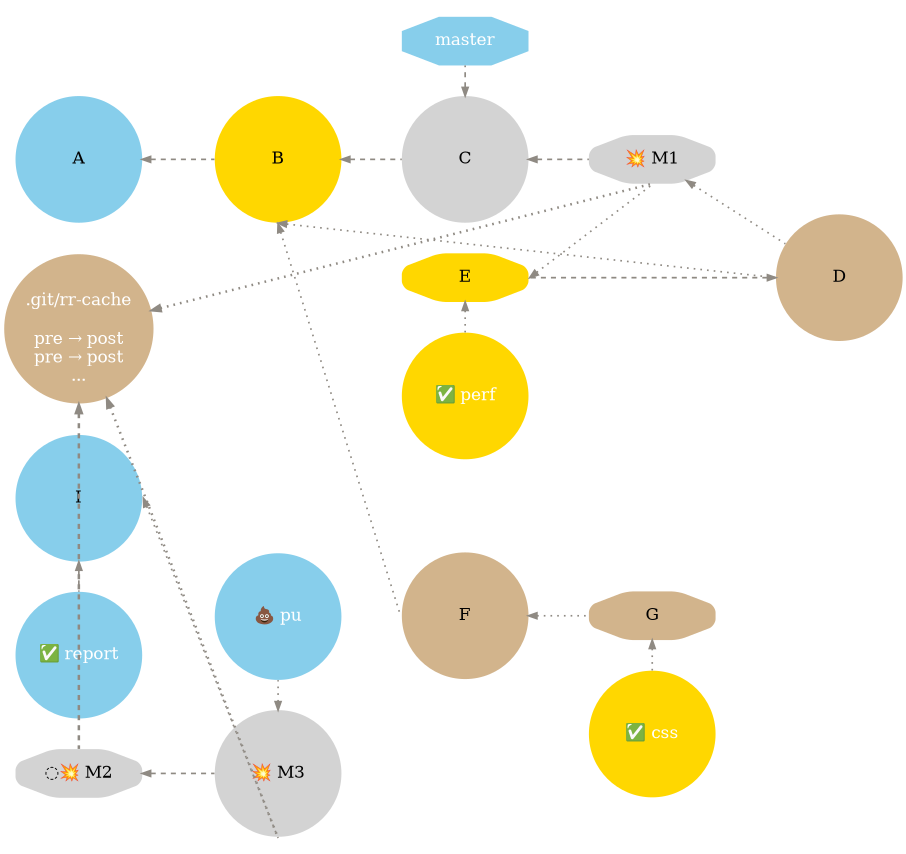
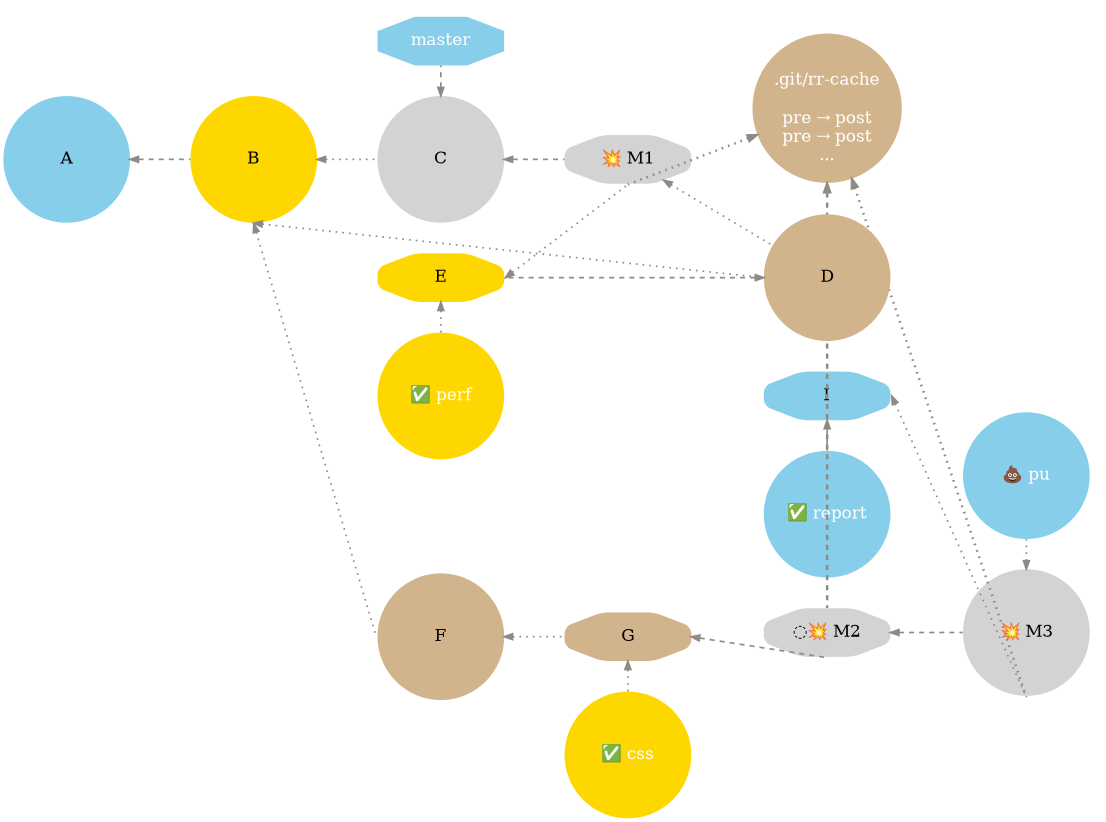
(376, 159) -> (352, 159)
(79, 498) -> (827, 396)
none -> (763, 648)
